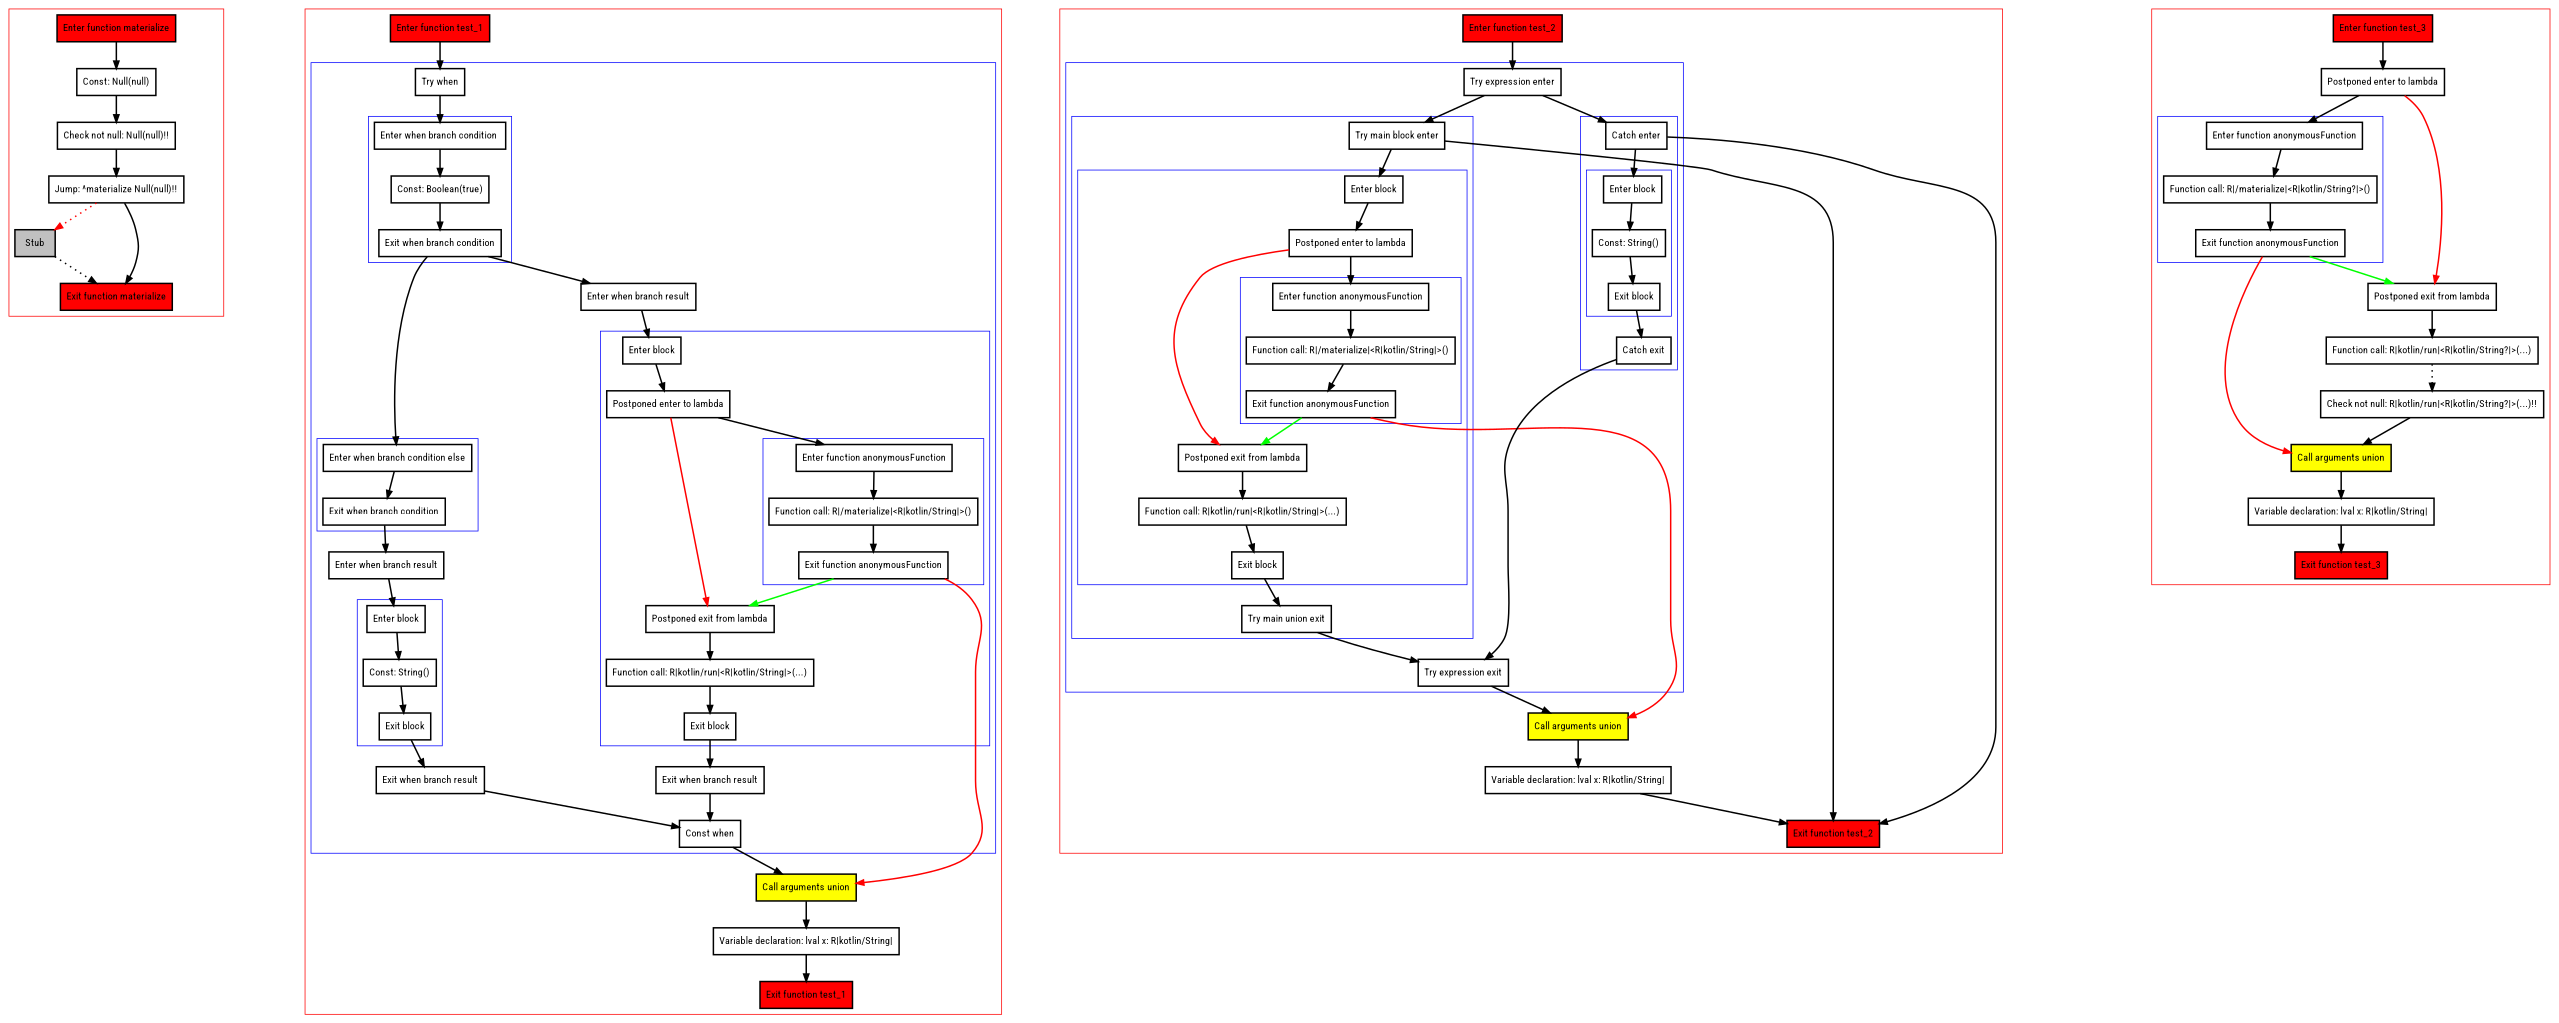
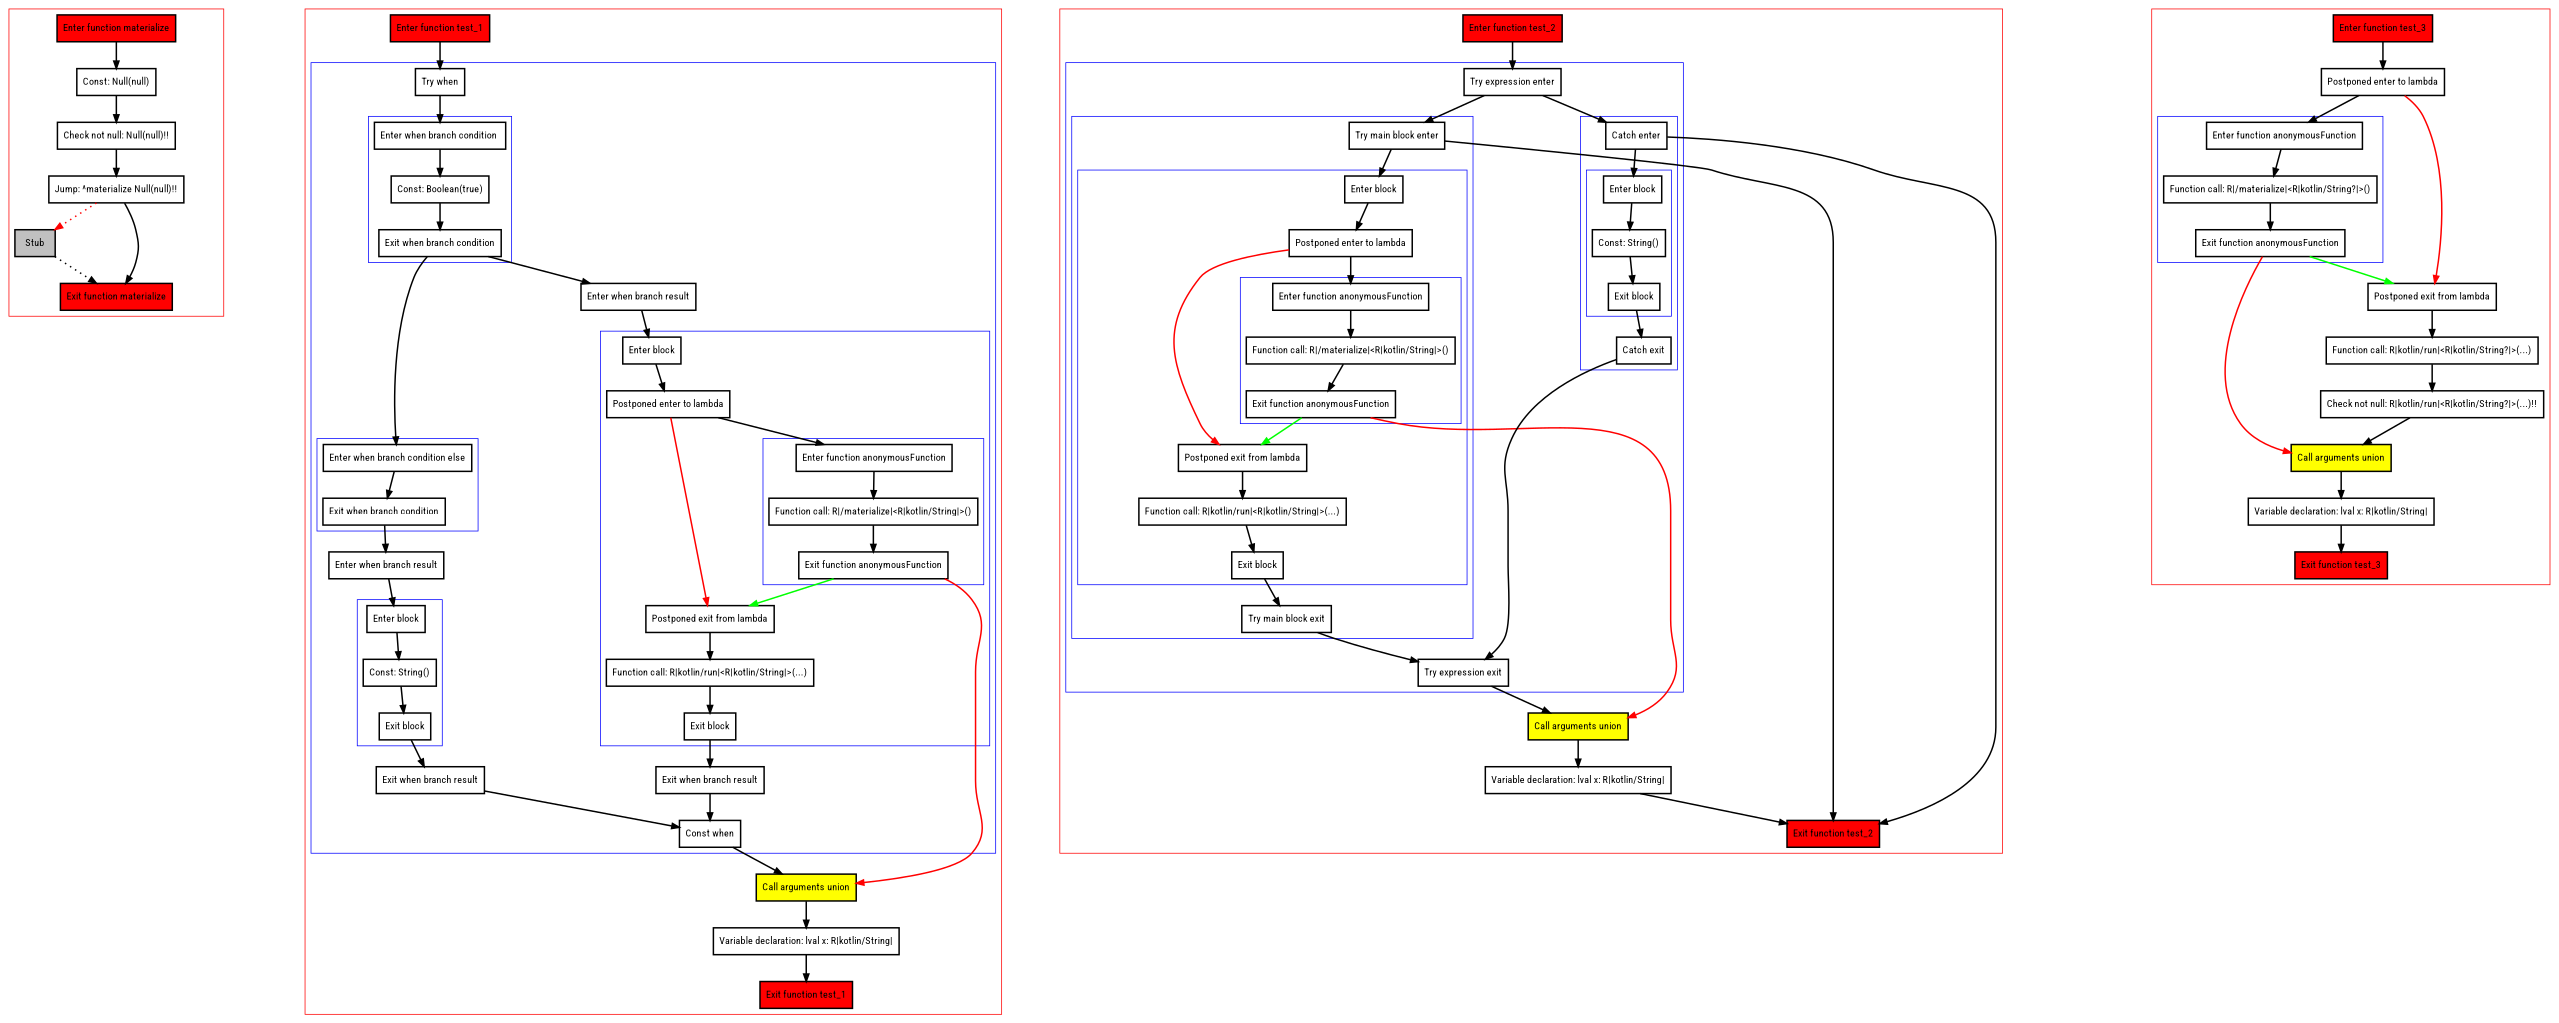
(2432, 374) -> (2432, 374)
(1287, 619) -> (1287, 619)
